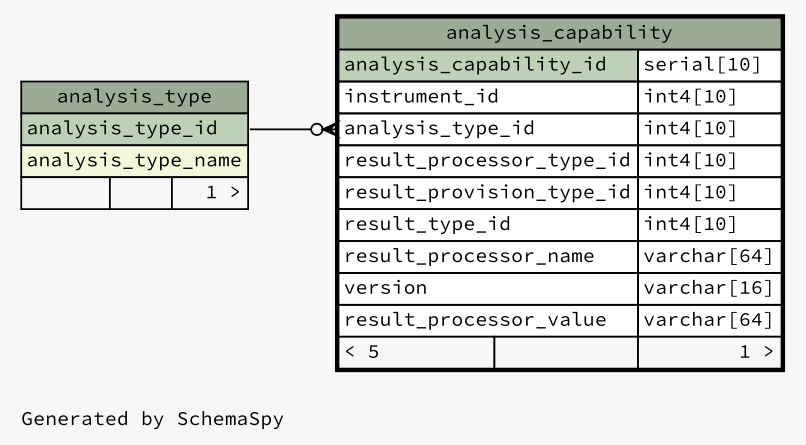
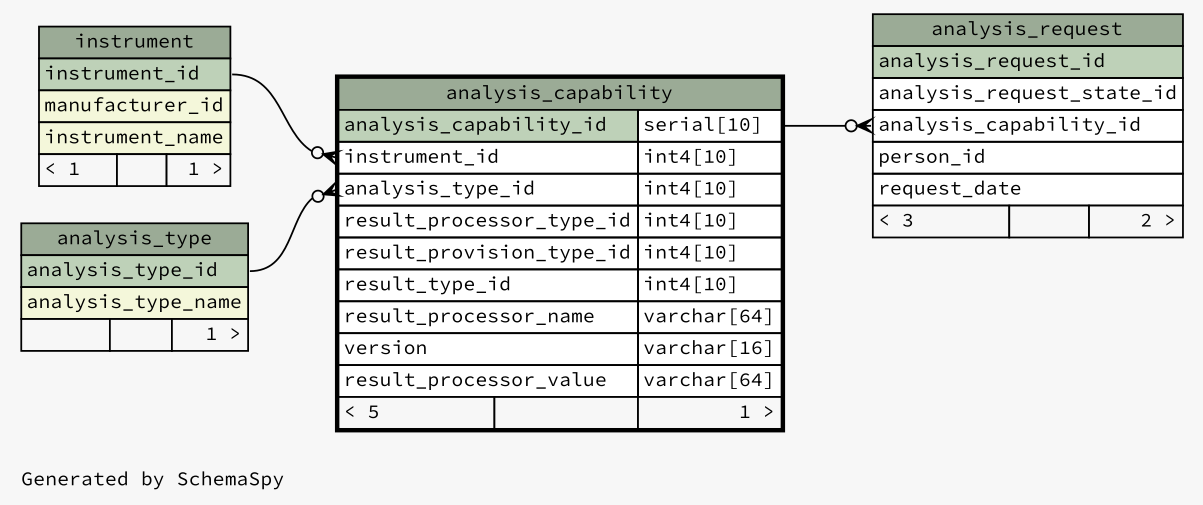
none -> (135, 106)
none -> (1027, 126)
